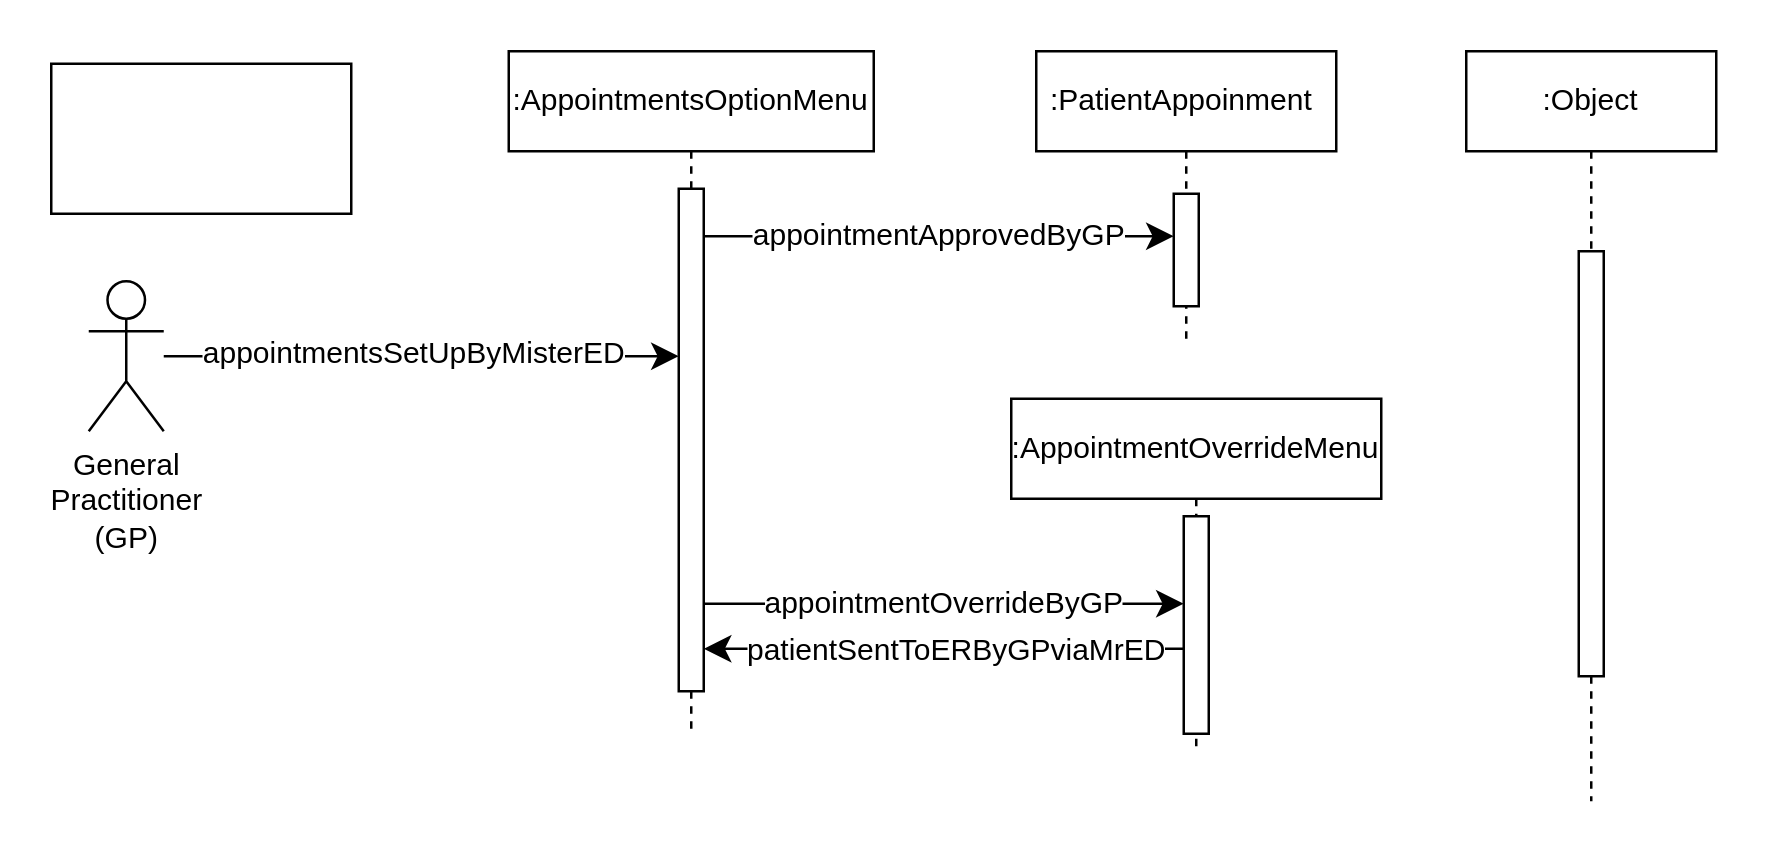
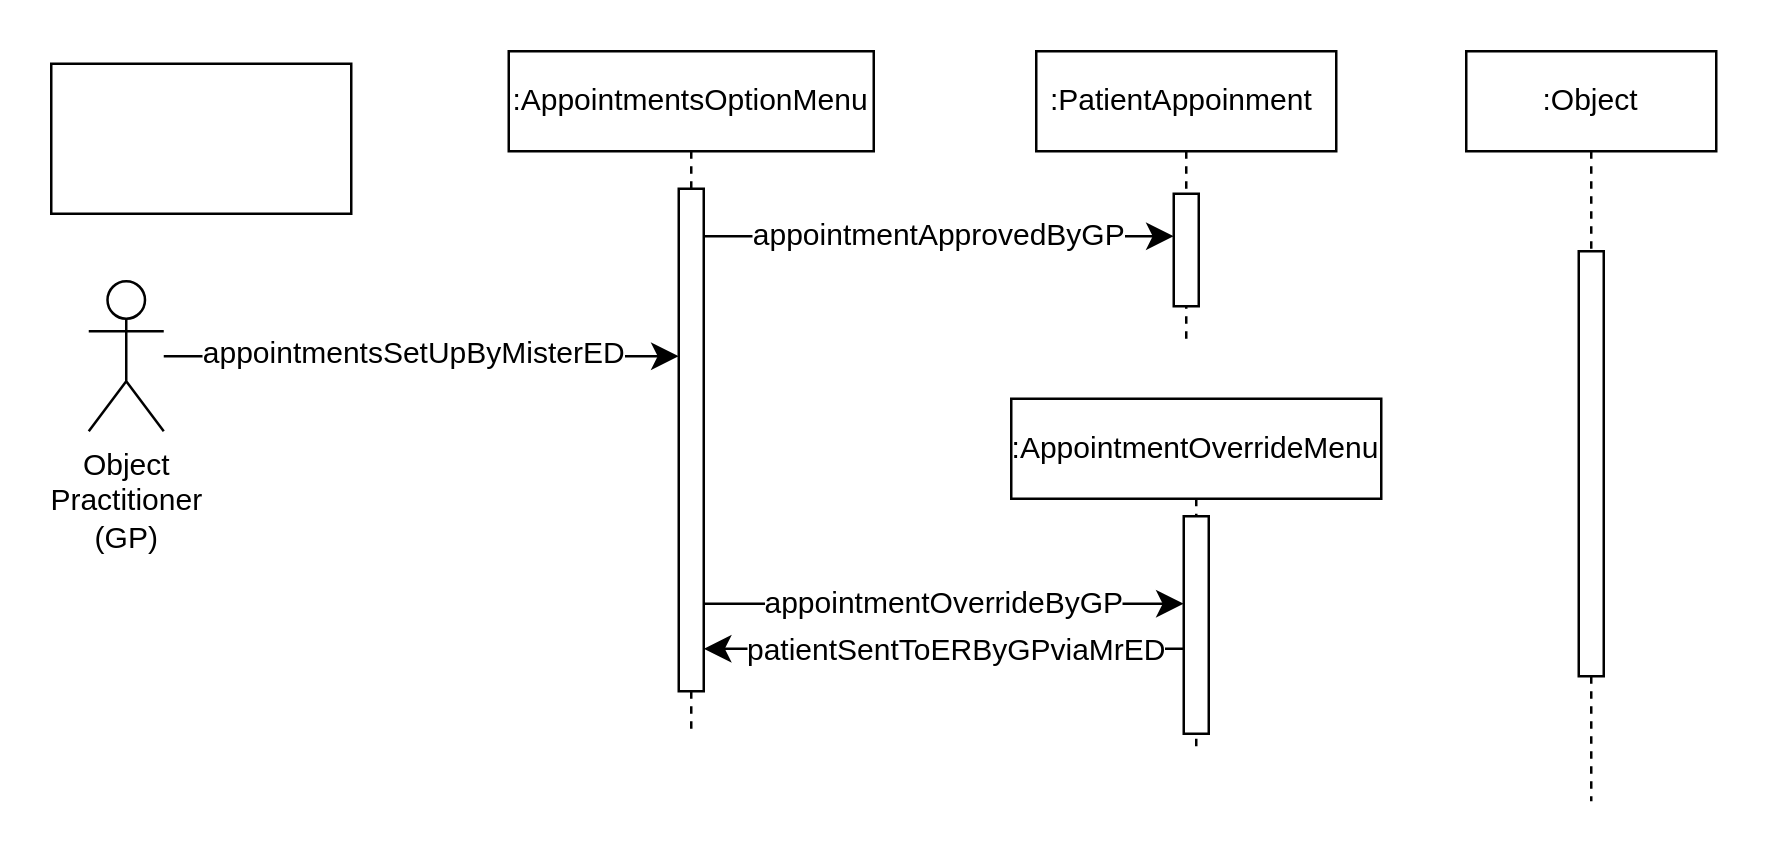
(128, 503) -> (128, 503)
